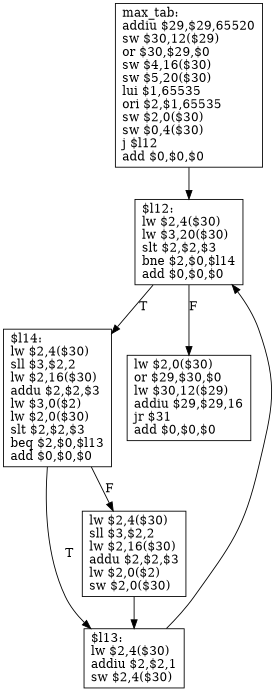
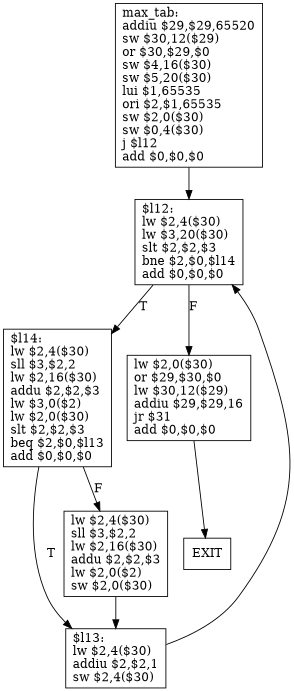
none -> (207, 554)
